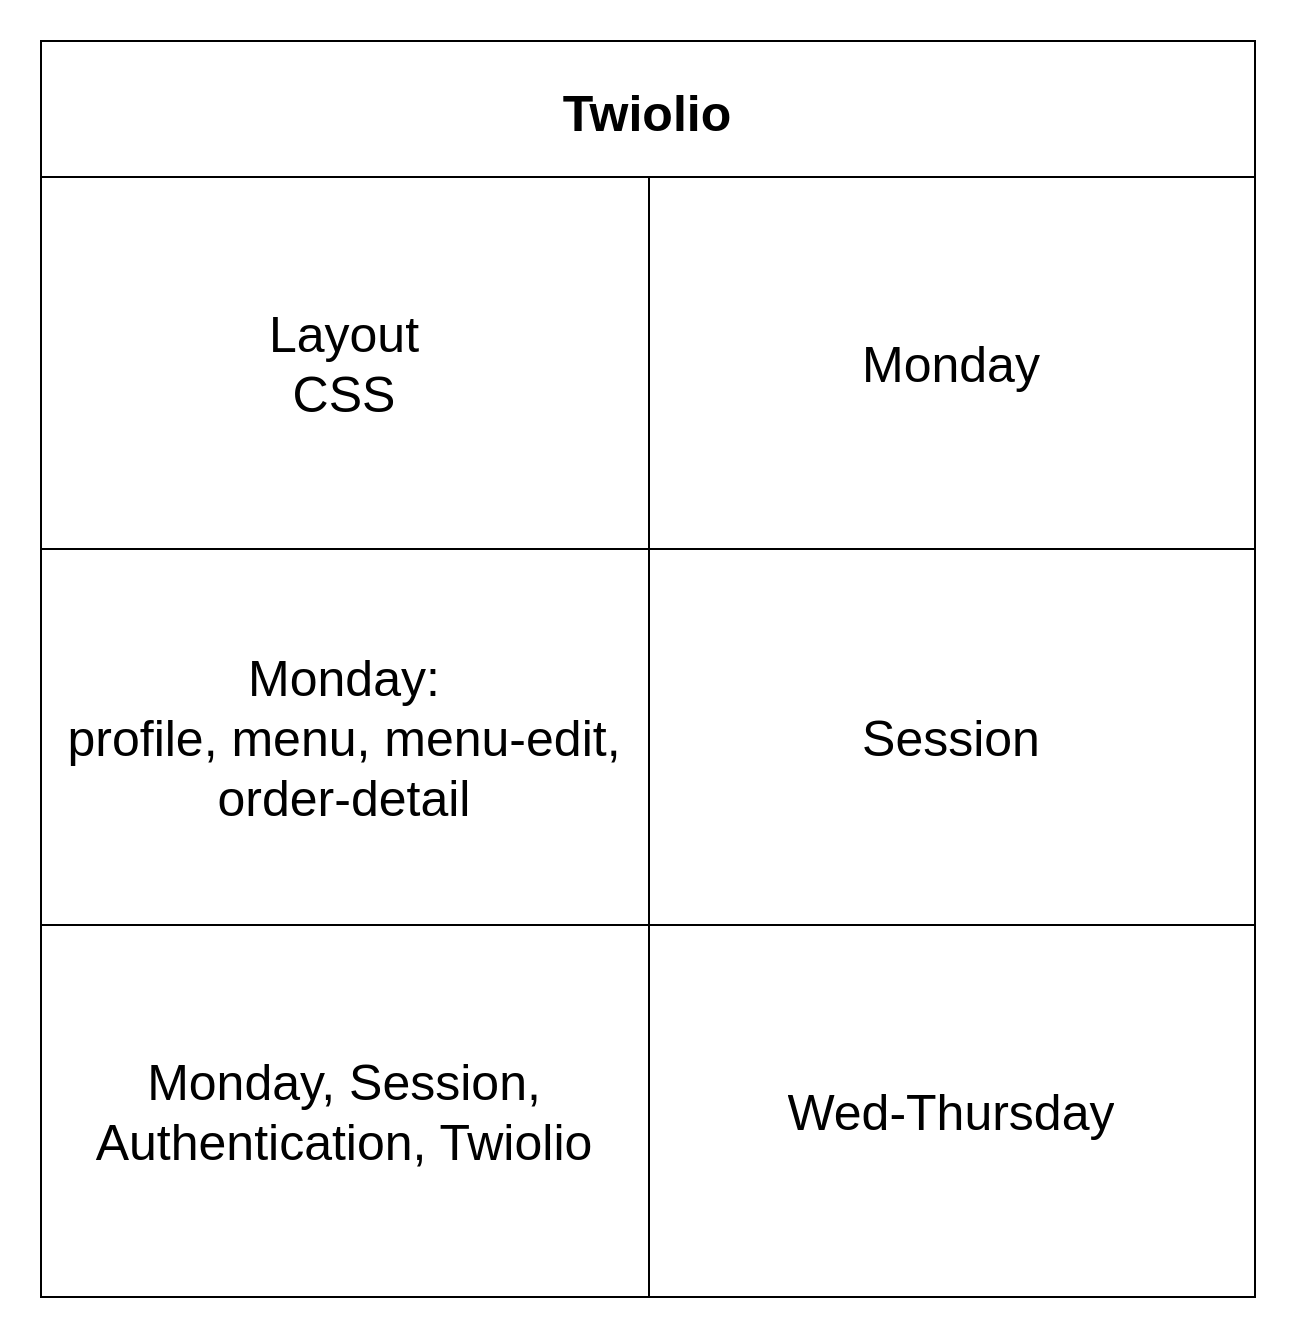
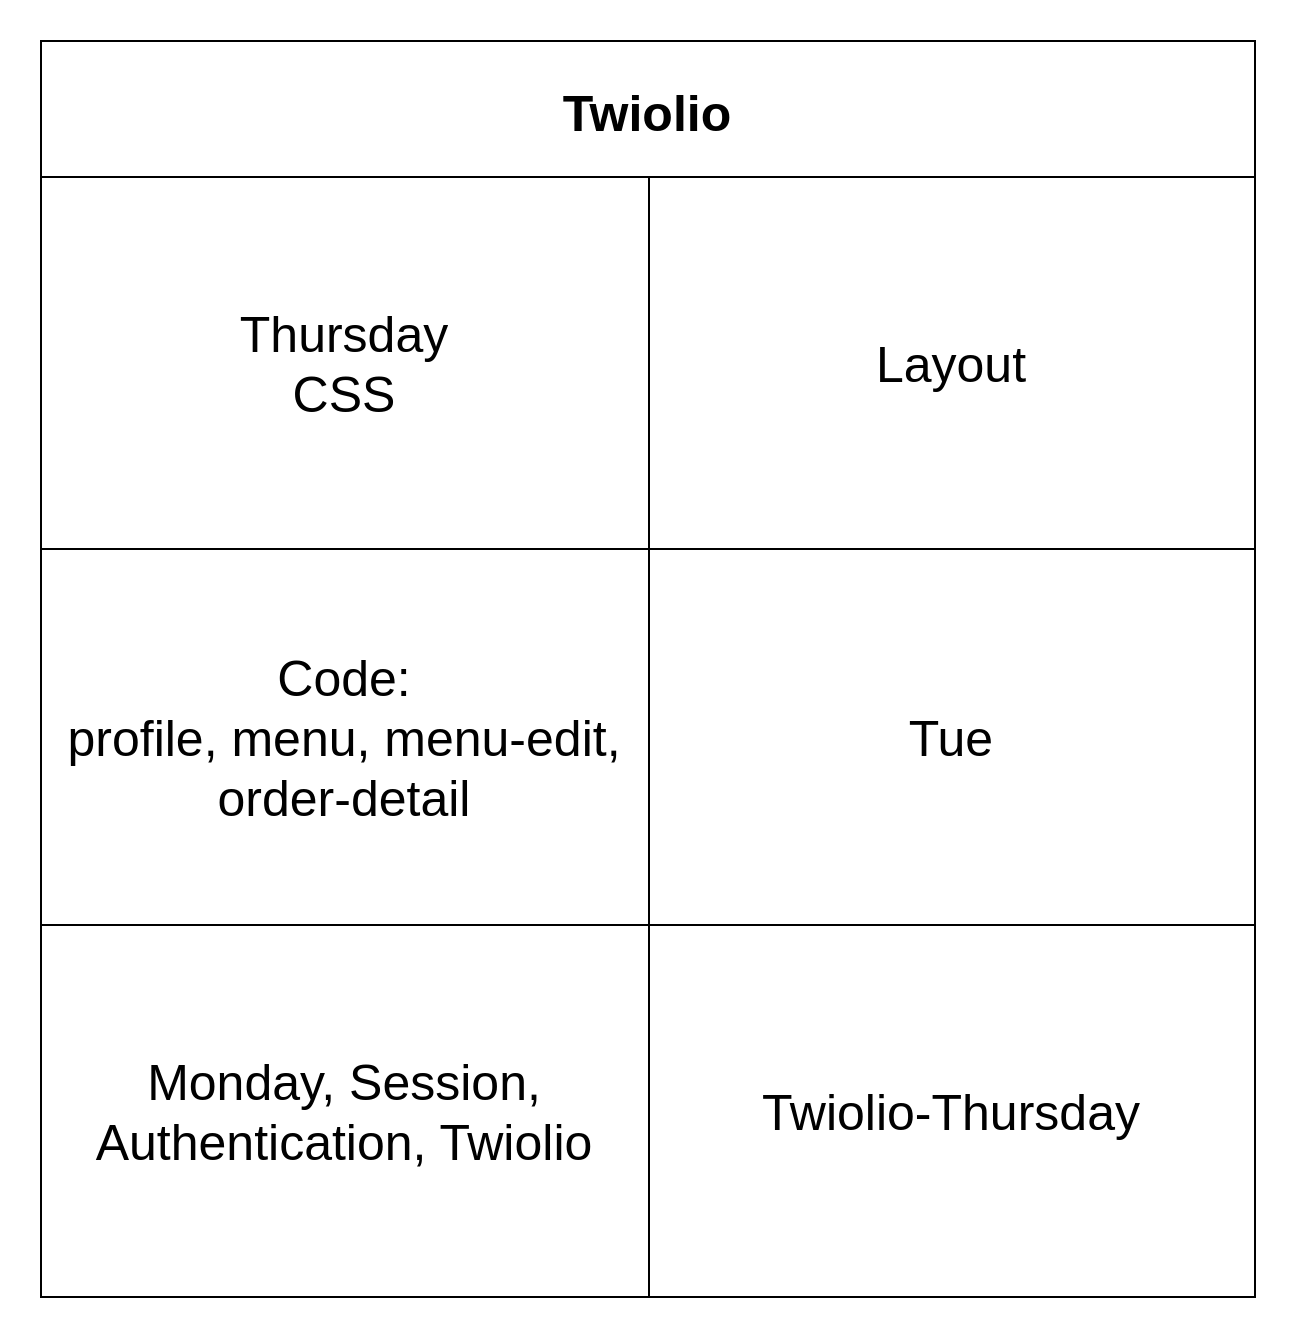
(345, 363) -> (345, 363)
(952, 363) -> (952, 363)
(345, 737) -> (345, 737)
(952, 737) -> (952, 737)
(952, 1111) -> (952, 1111)
